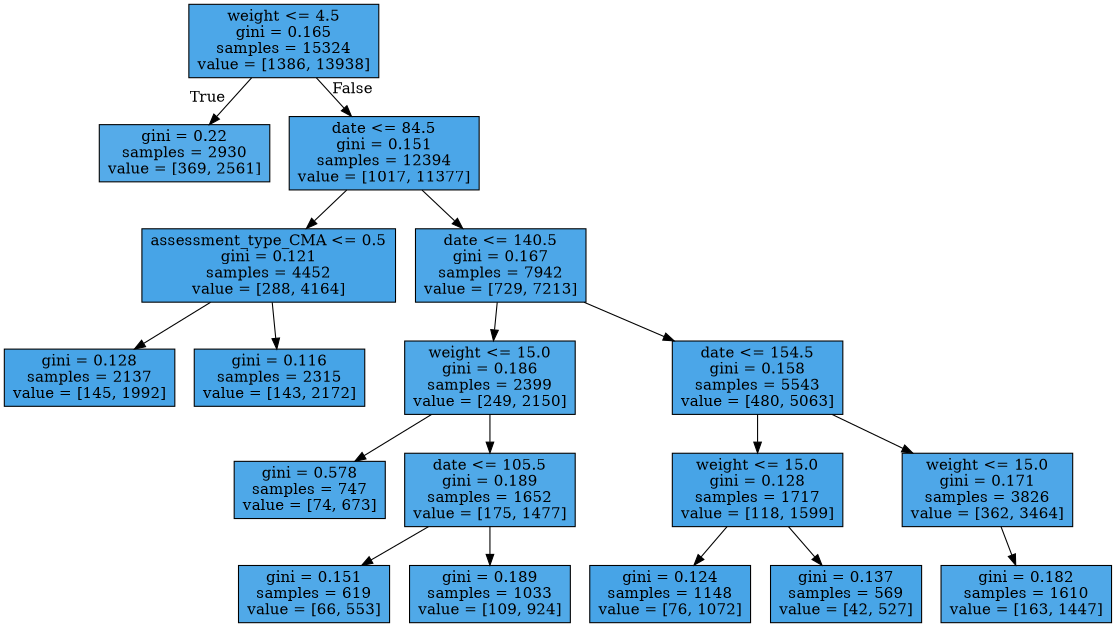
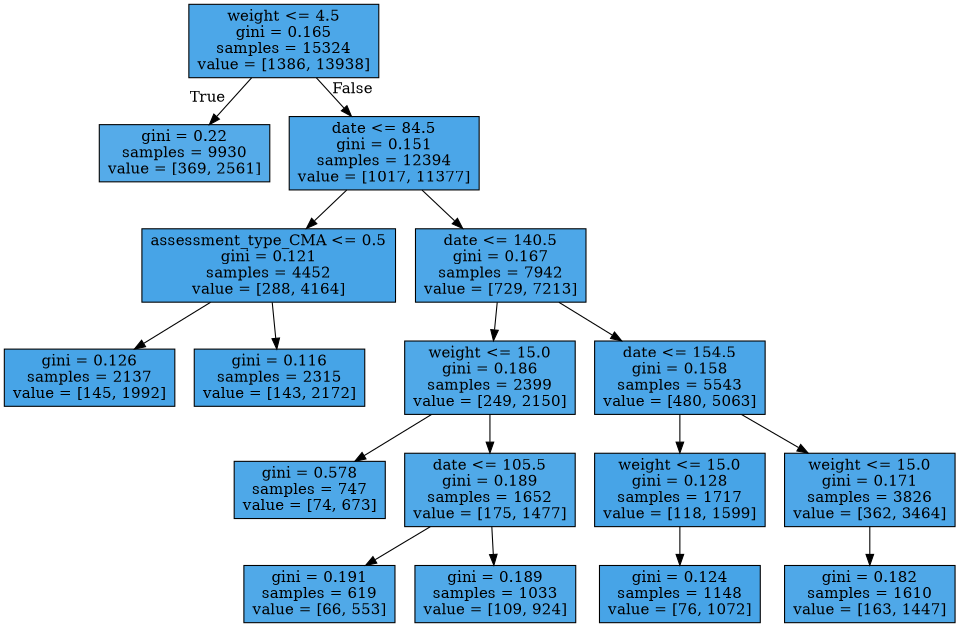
(185, 153) -> (185, 153)
(90, 378) -> (90, 378)
(314, 594) -> (319, 594)
(846, 594) -> none
